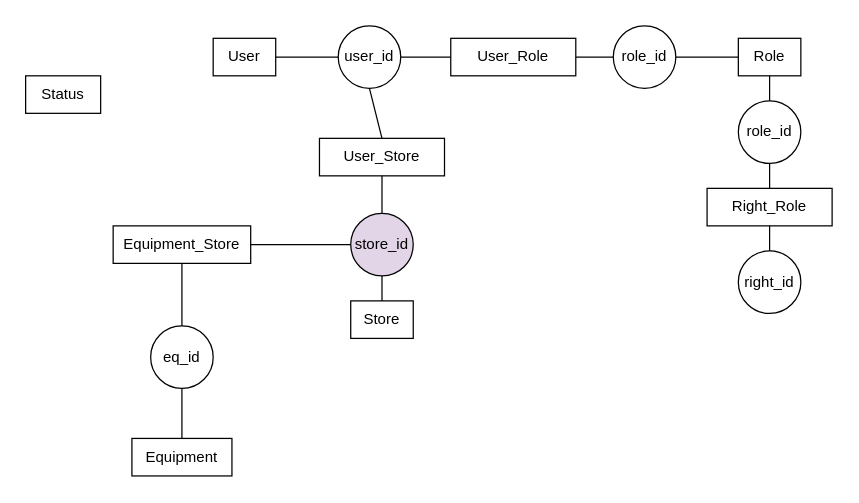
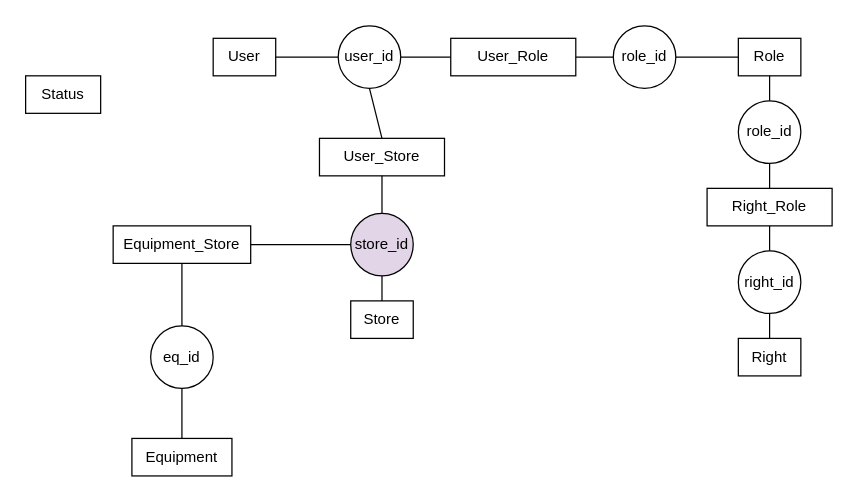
none -> (769, 326)
none -> (769, 357)
